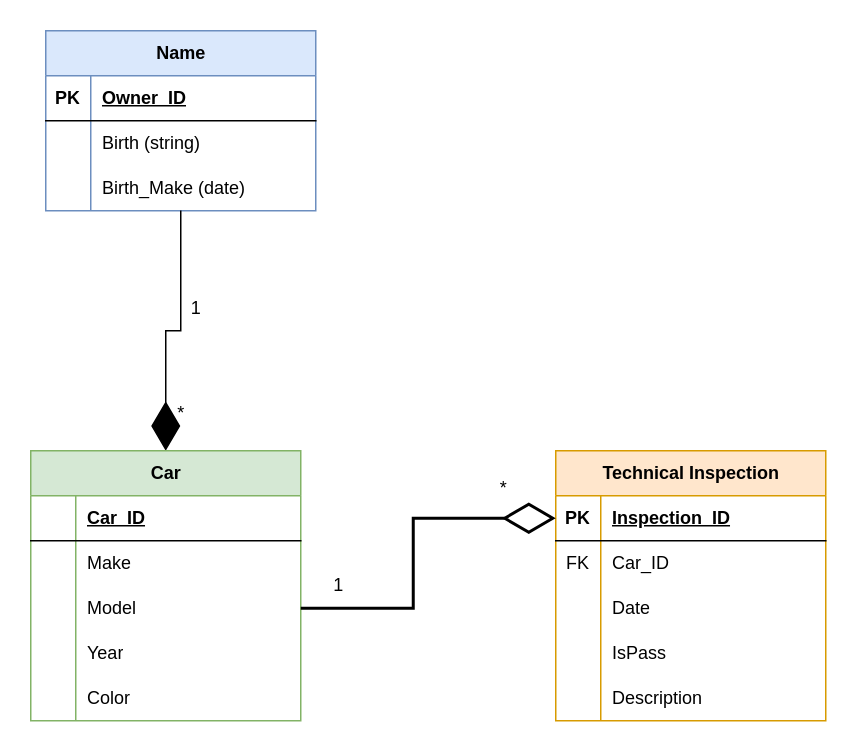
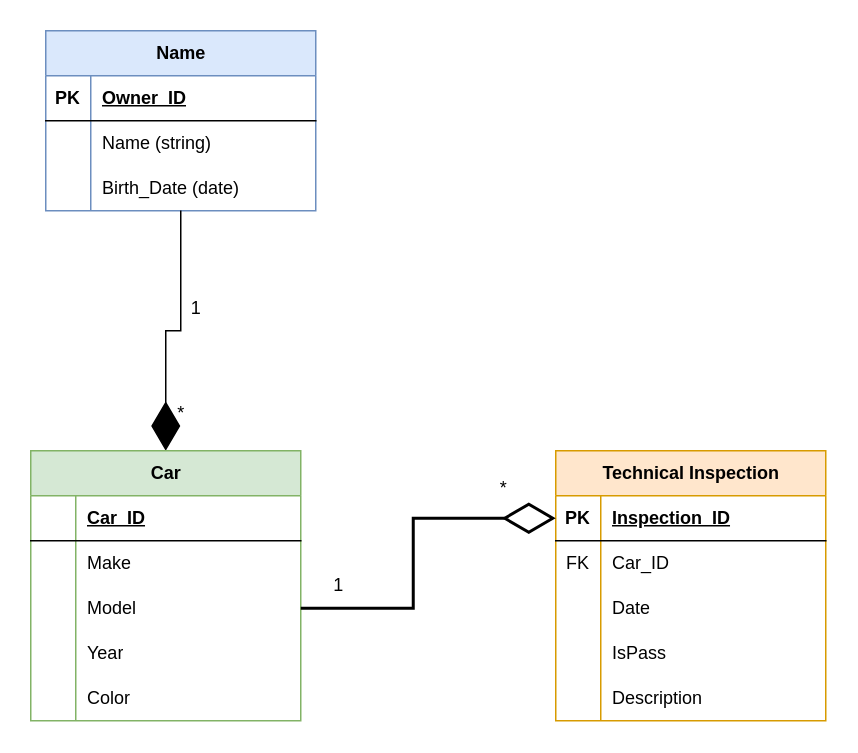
(166, 143) -> (164, 143)
(184, 188) -> (184, 188)
